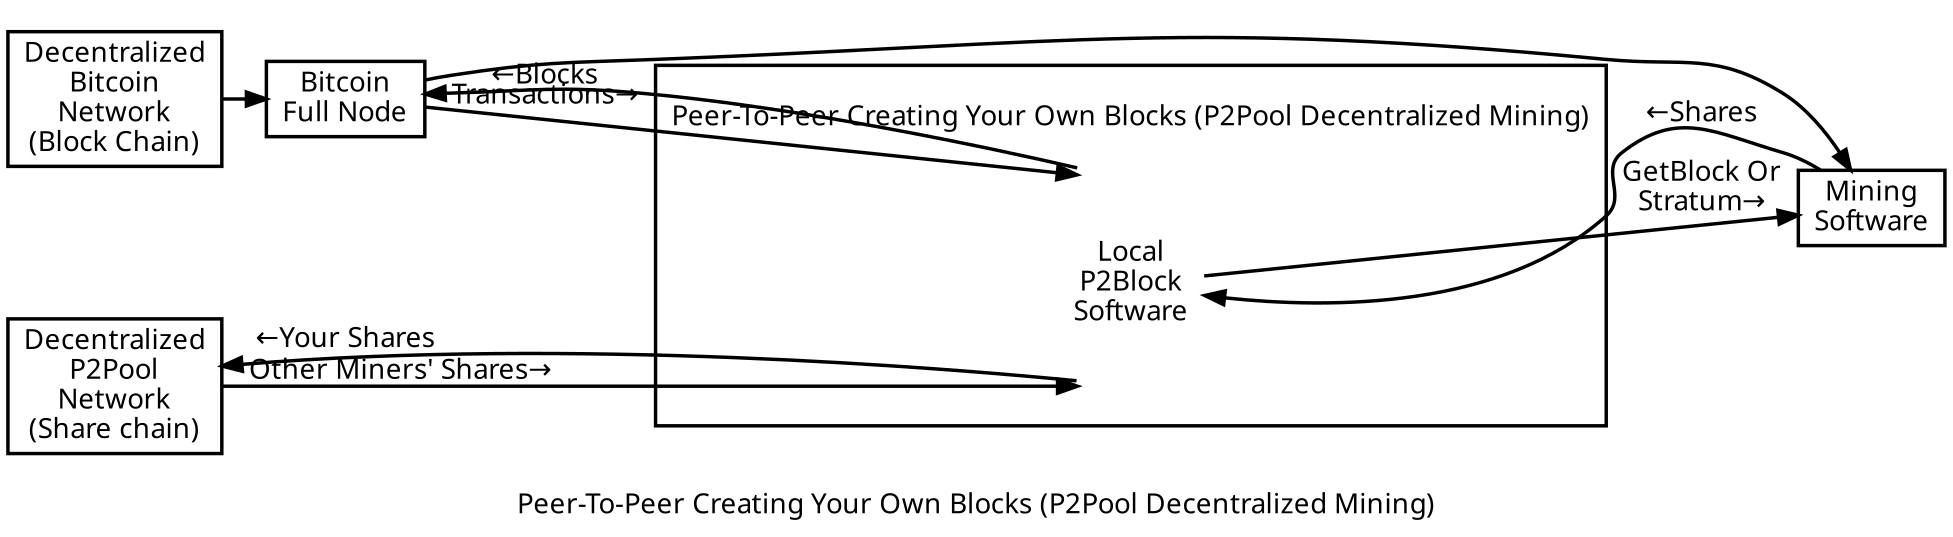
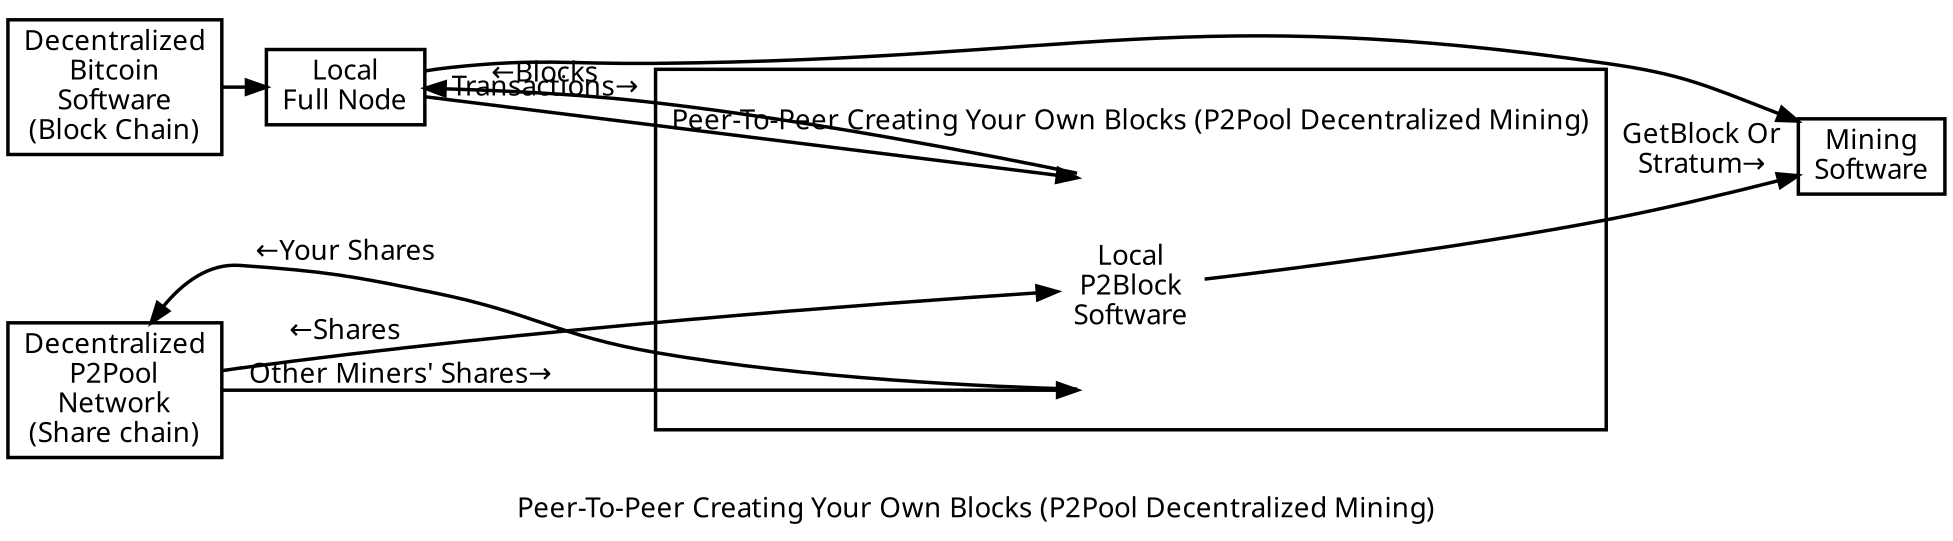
(115, 99) -> (115, 87)
(346, 99) -> (346, 87)
(1542, 258) -> (629, 325)
